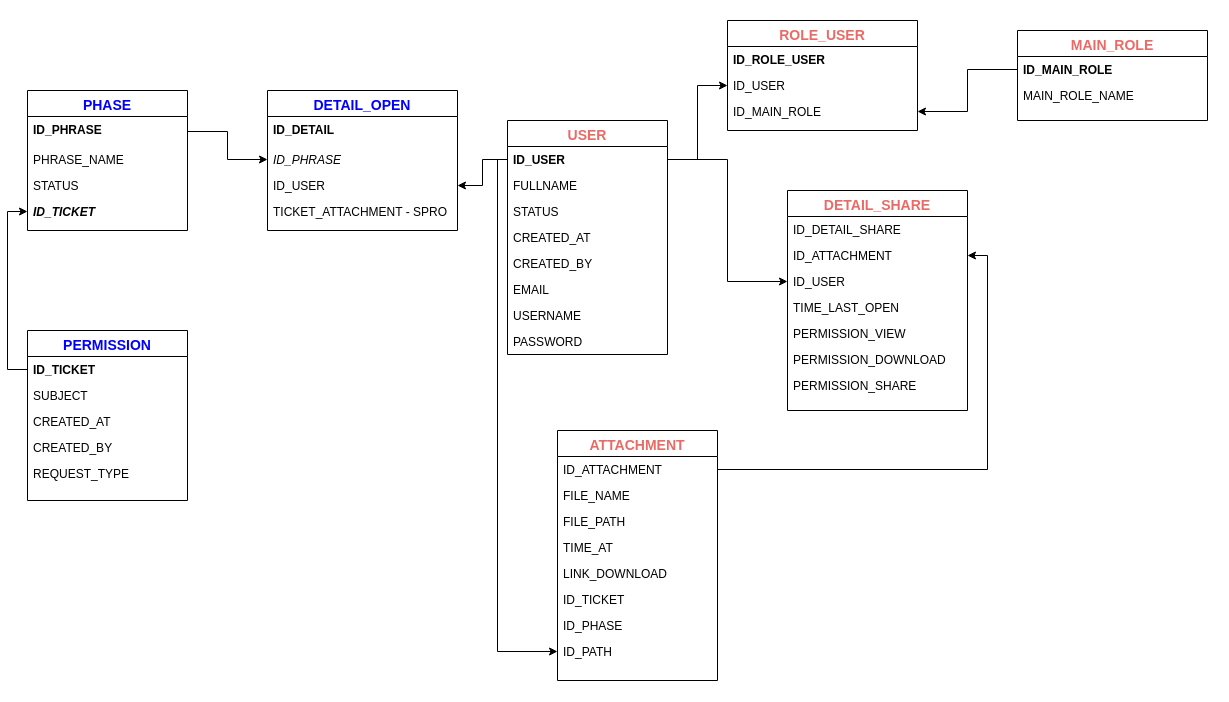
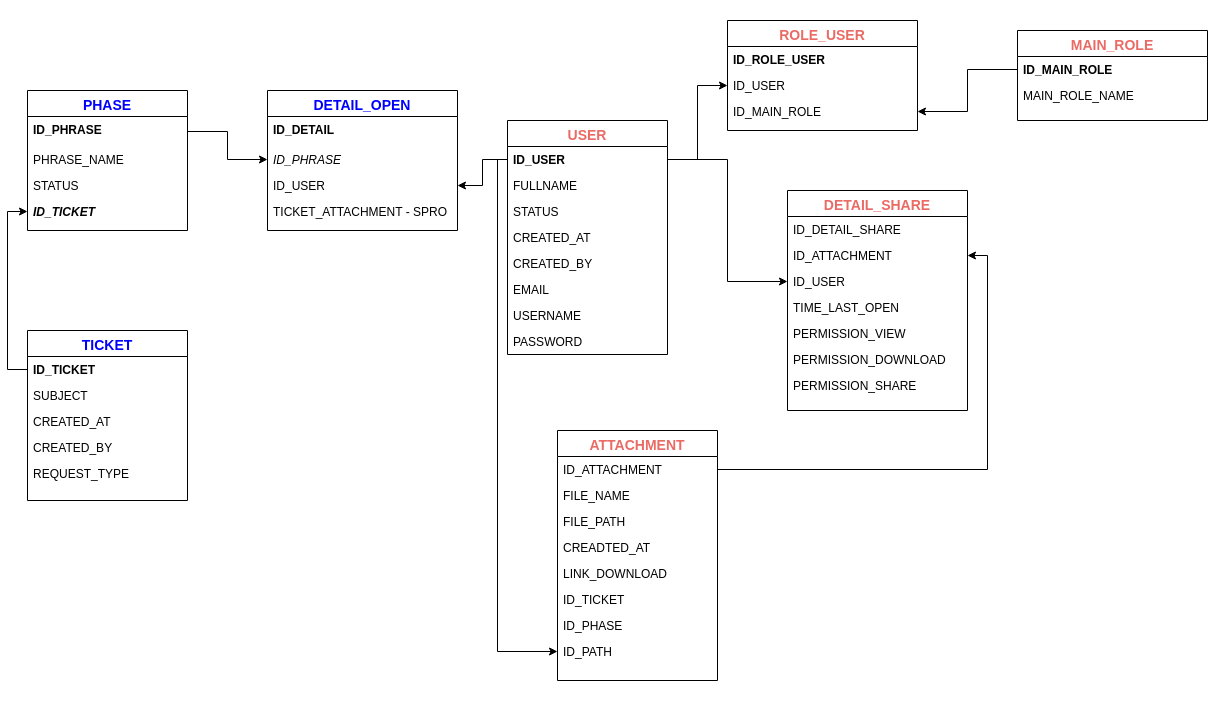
(107, 345) -> (107, 345)
(587, 548) -> (600, 548)
